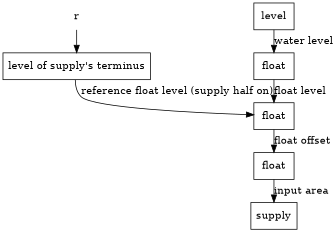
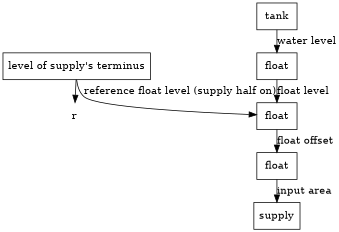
(274, 16) -> (277, 16)
(77, 37) -> (76, 87)
